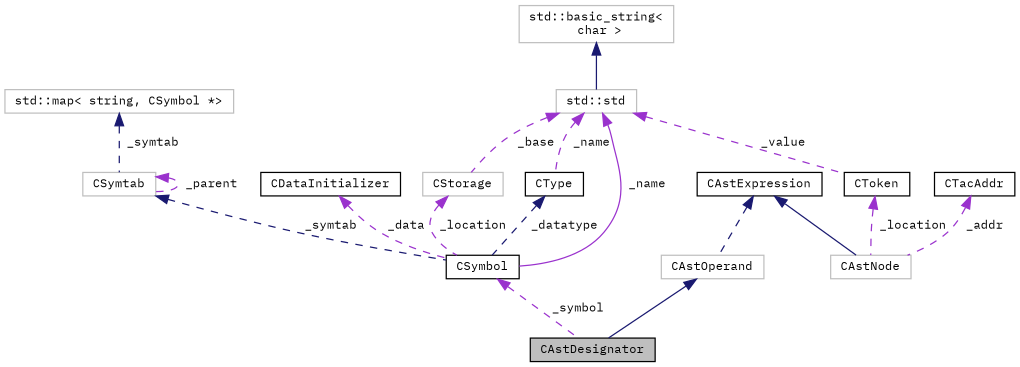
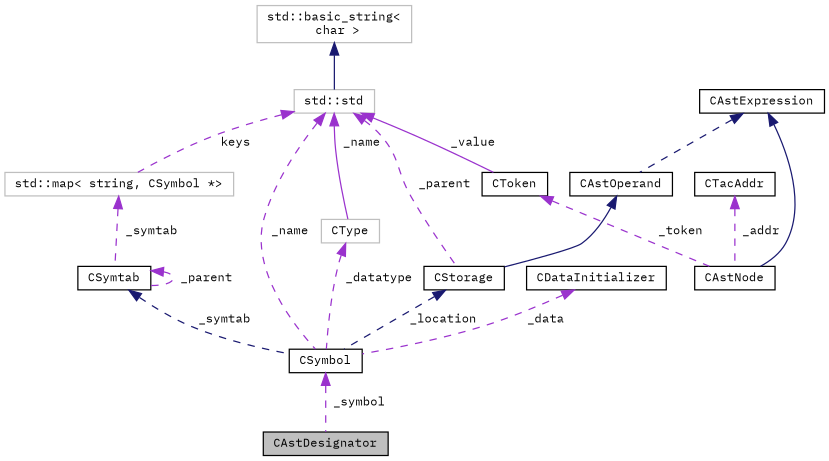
none -> (208, 138)
(533, 143) -> (441, 184)
(745, 145) -> (434, 144)
(561, 146) -> (339, 173)
(119, 149) -> (116, 237)
(119, 184) -> (114, 278)
(463, 184) -> (464, 278)
(554, 184) -> (350, 231)
(609, 224) -> (261, 237)
(910, 226) -> (677, 231)
(514, 230) -> (331, 302)
(433, 234) -> (389, 323)
(713, 267) -> (621, 184)
(871, 267) -> (735, 278)
(647, 312) -> (566, 250)
